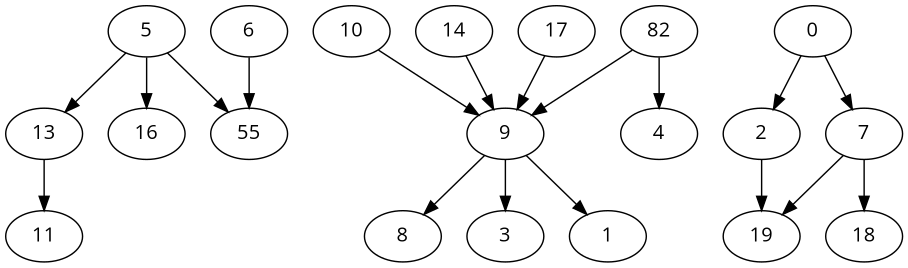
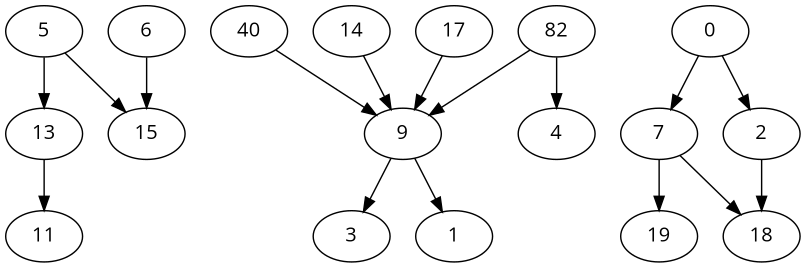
(352, 31) -> (249, 31)
(147, 134) -> none
(249, 134) -> (147, 134)
(762, 178) -> (762, 178)
(403, 236) -> none
